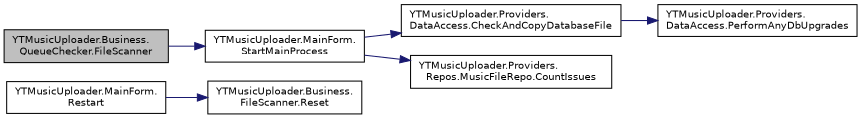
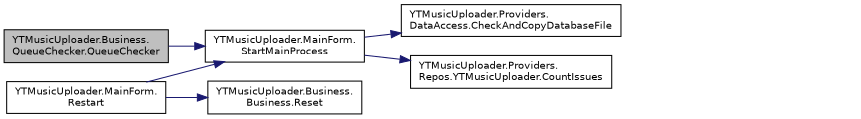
(757, 21) -> none
(86, 46) -> (86, 46)
(511, 72) -> (511, 72)
none -> (180, 73)
(285, 98) -> (285, 98)
